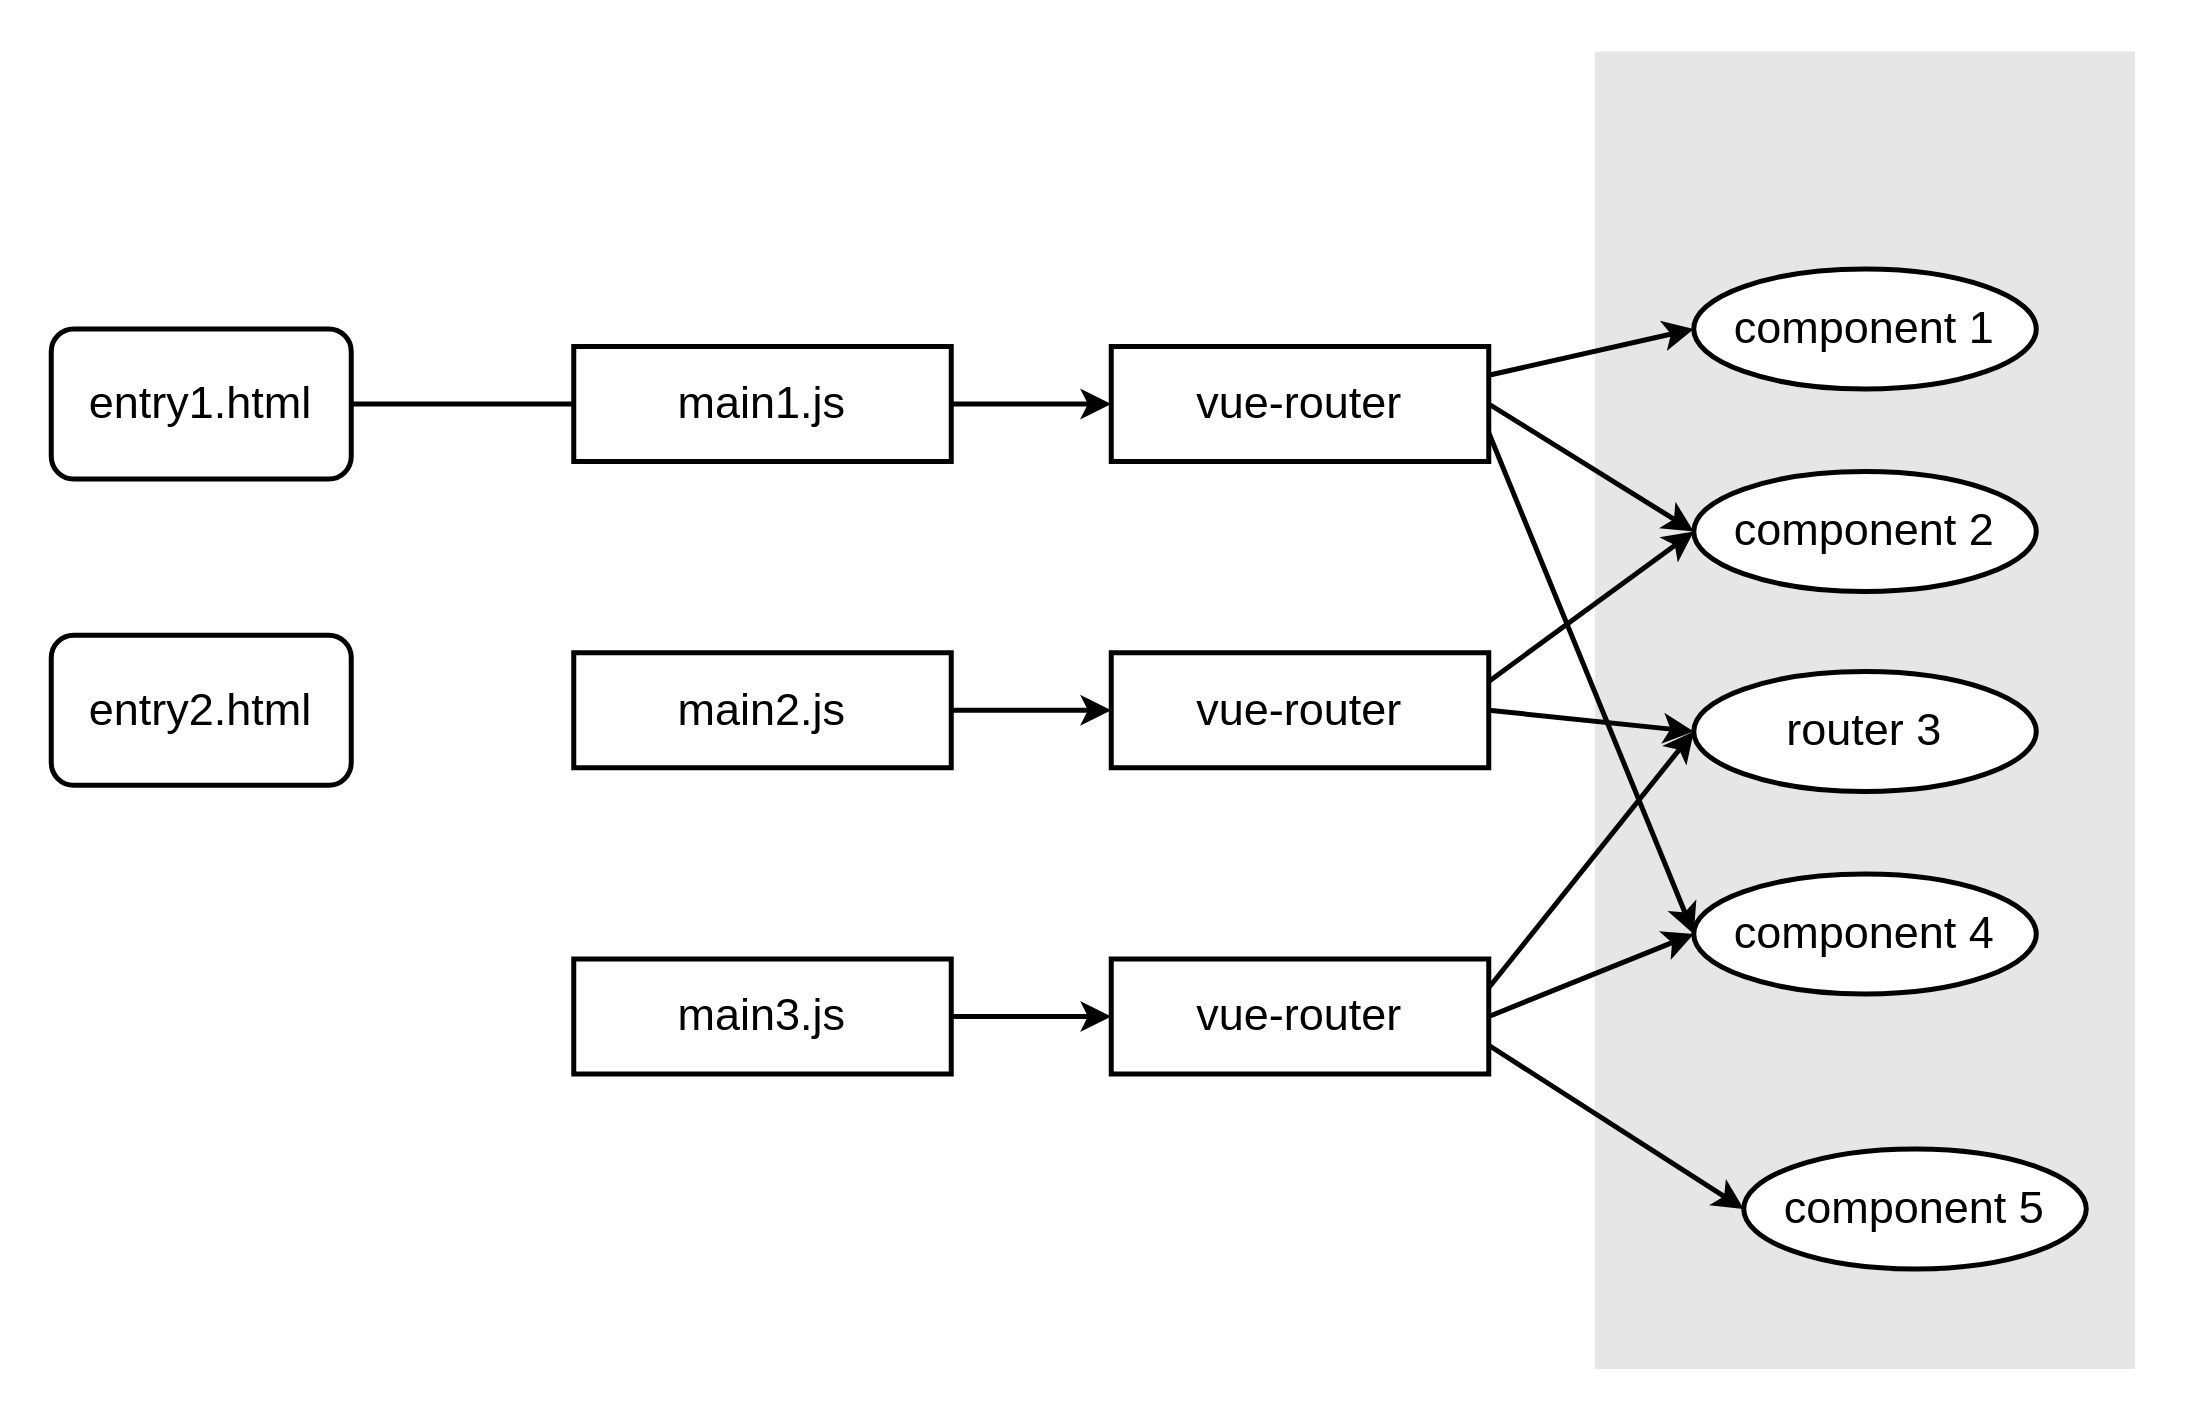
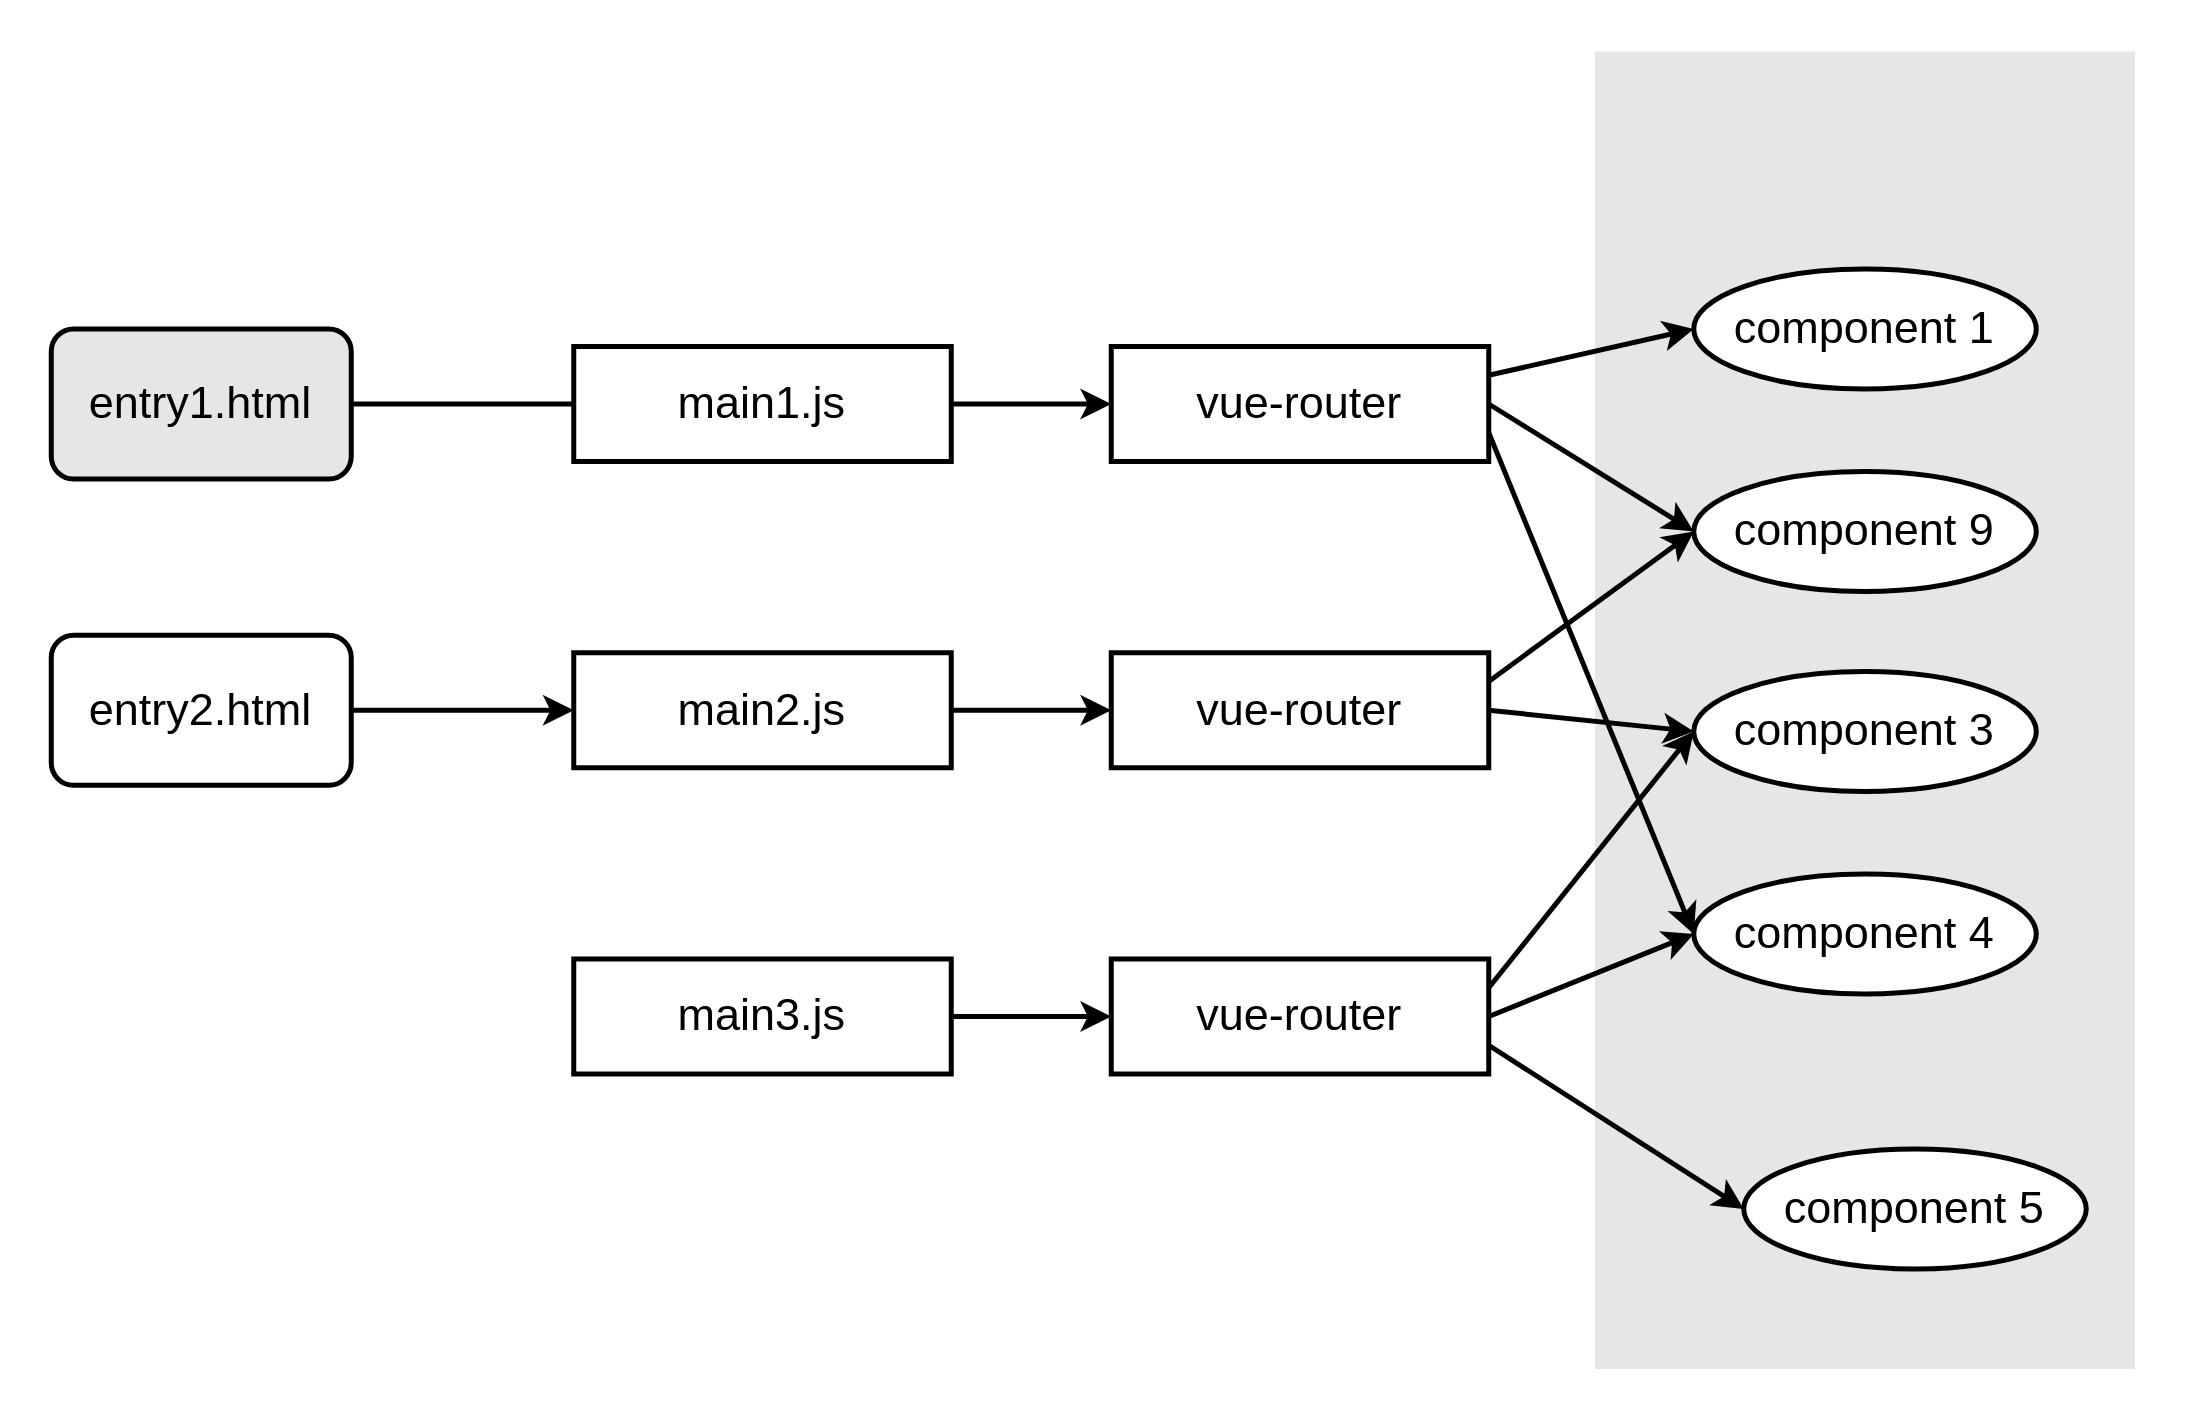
(201, 404) -> (201, 404)
(1865, 531) -> (1865, 531)
none -> (453, 710)
(1865, 731) -> (1865, 731)
